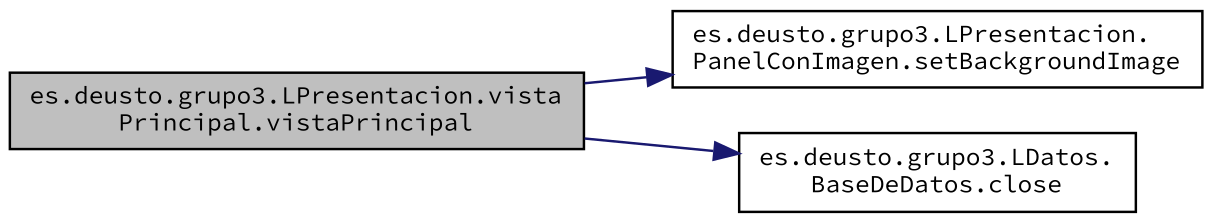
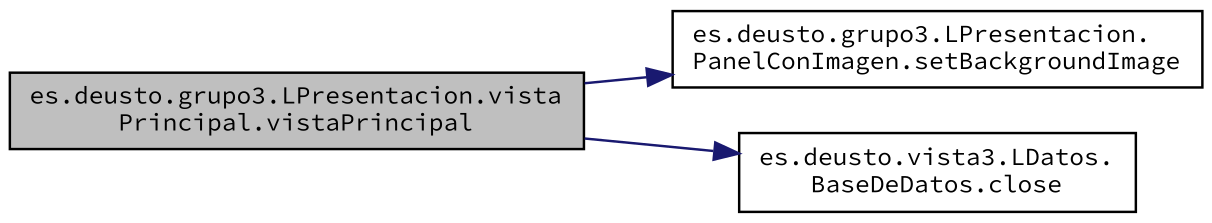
(938, 172) -> (938, 172)
